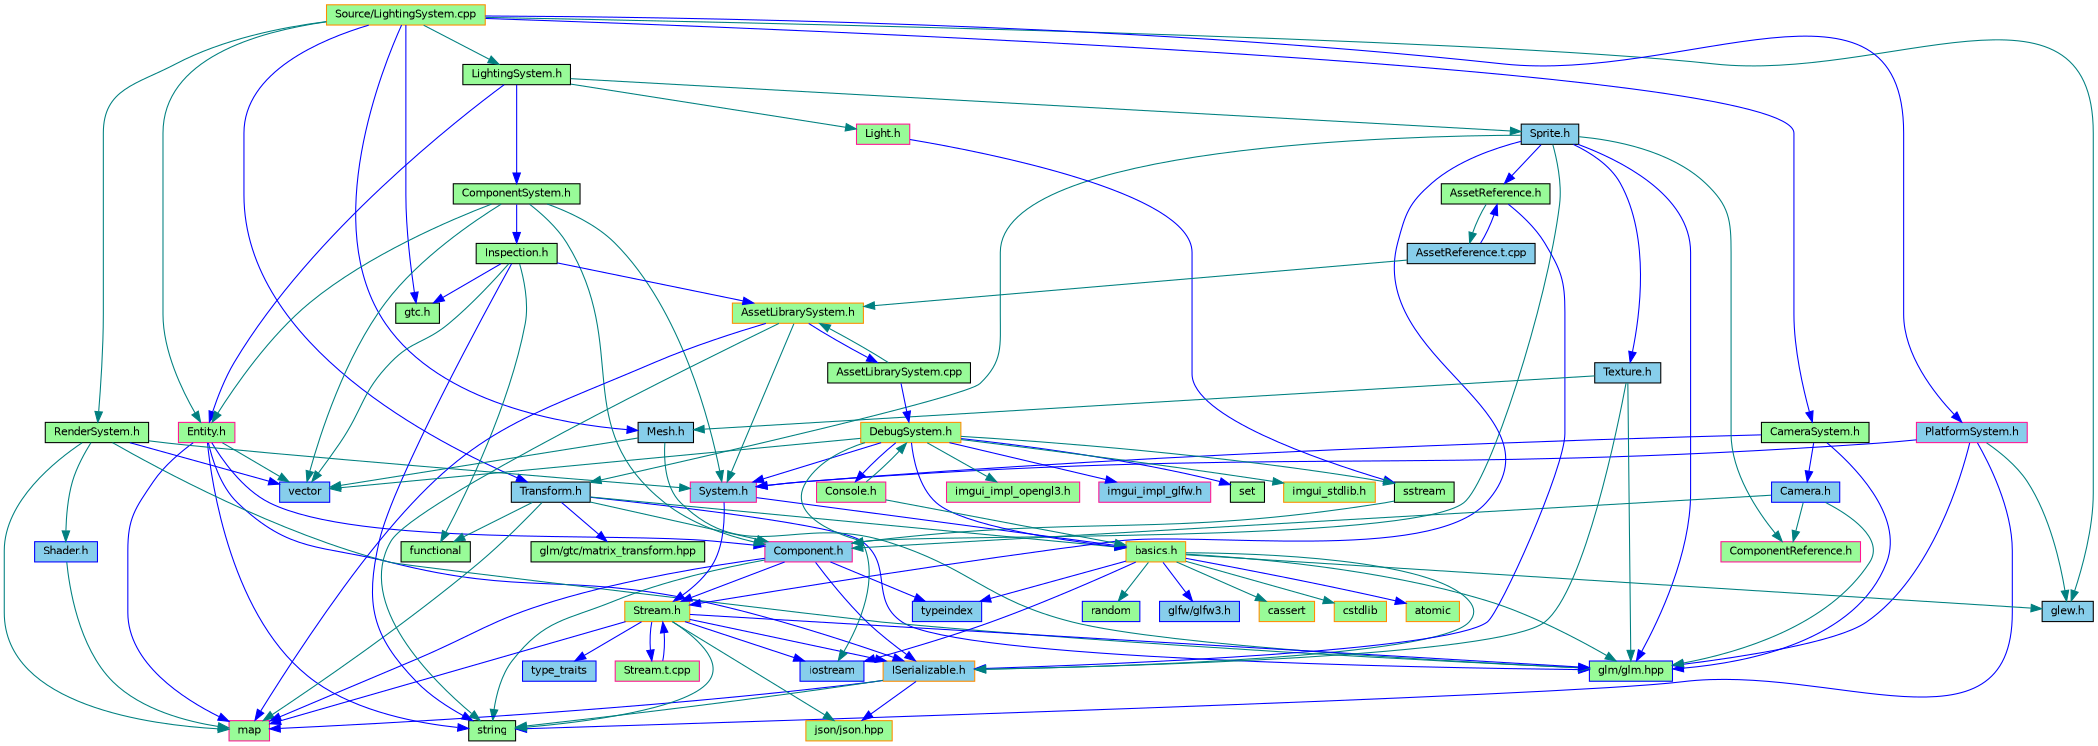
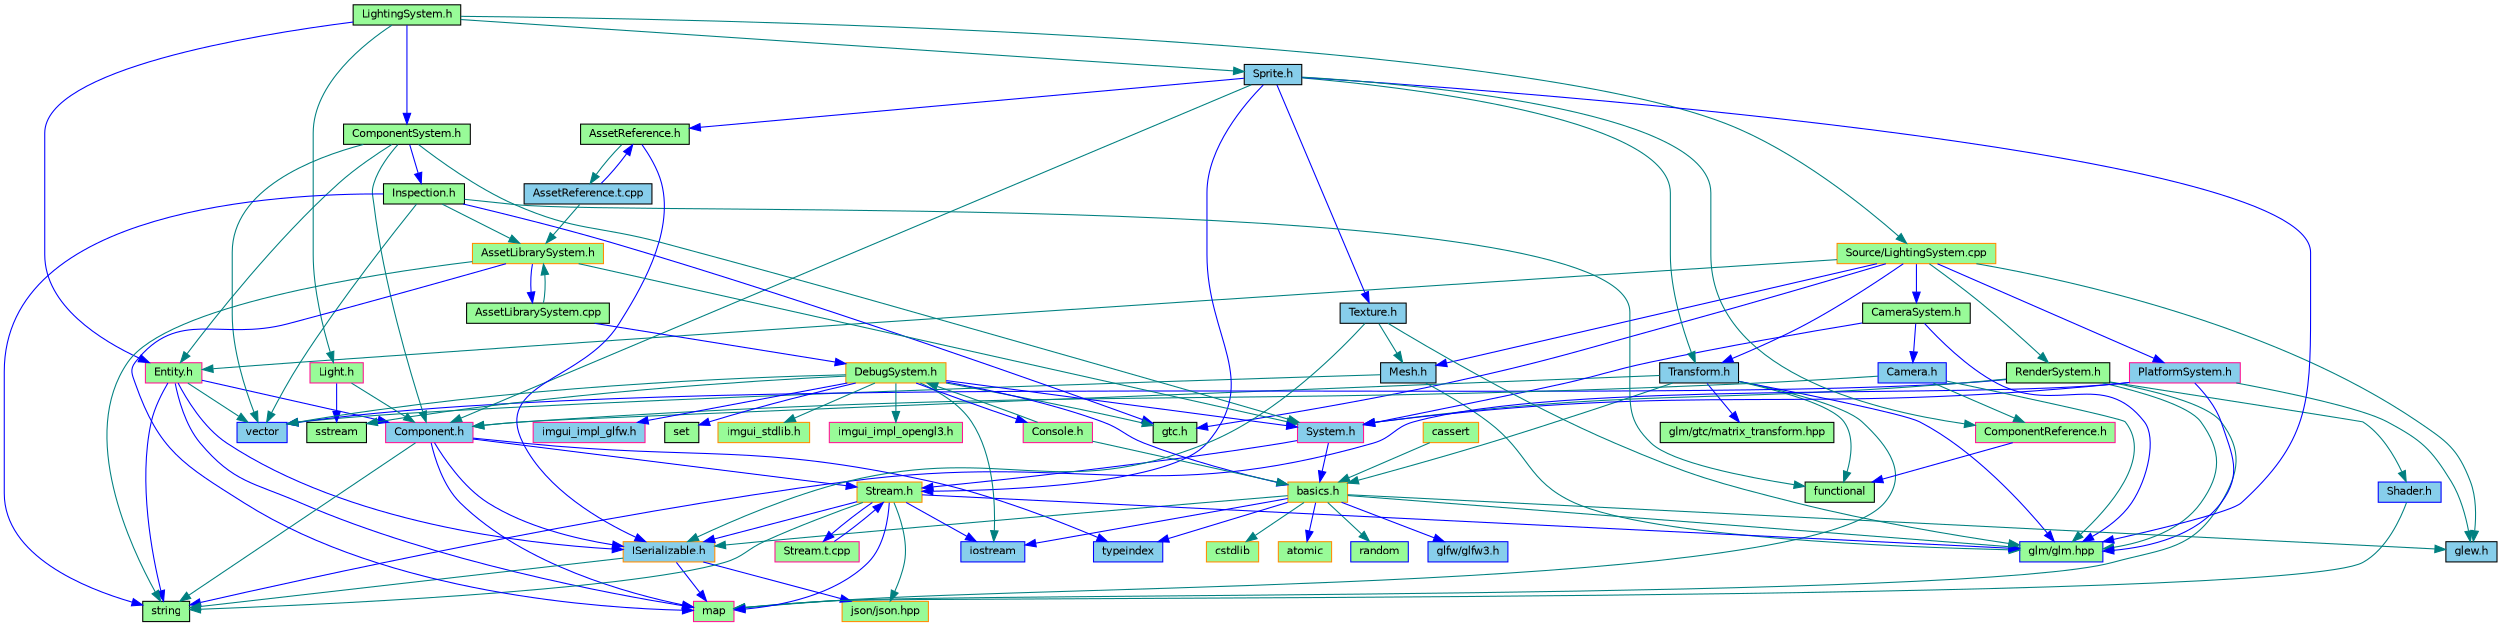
(456, 42) -> (1200, 44)
(655, 283) -> (476, 221)
none -> (1044, 402)
none -> (1948, 461)
(1129, 525) -> (378, 400)
(1216, 579) -> (1389, 460)
(559, 671) -> none
